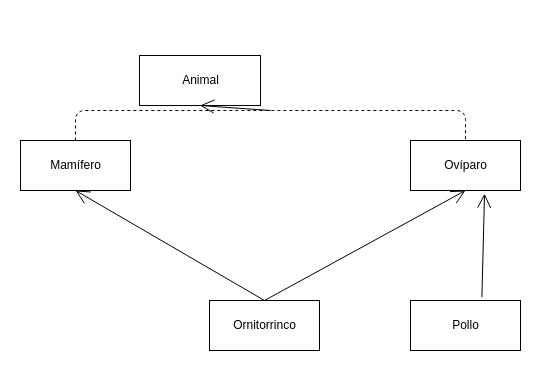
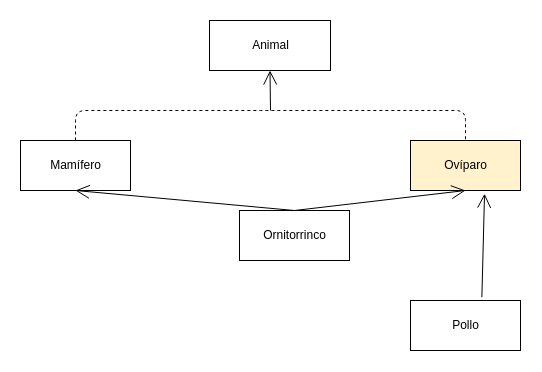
(200, 81) -> (270, 46)
(466, 166) -> (466, 166)
(265, 326) -> (295, 236)
